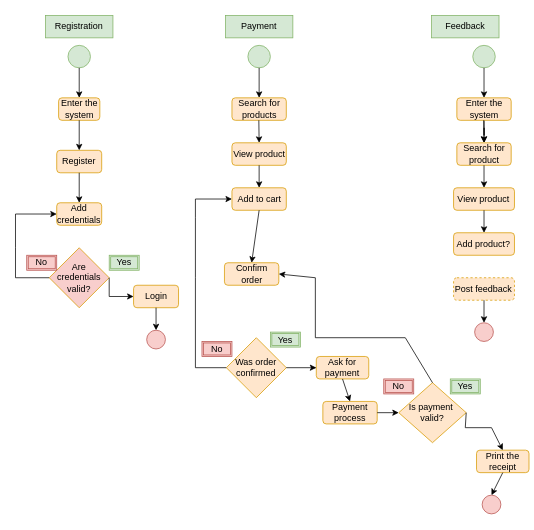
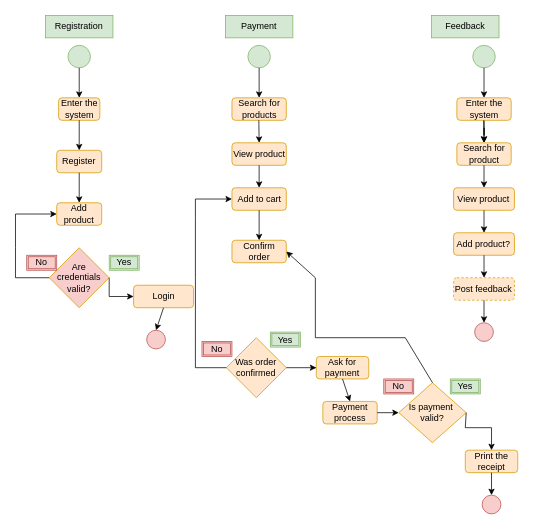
(79, 214) -> (79, 214)
none -> (484, 271)
(252, 274) -> (259, 252)
(156, 297) -> (164, 297)
(503, 462) -> (492, 462)
